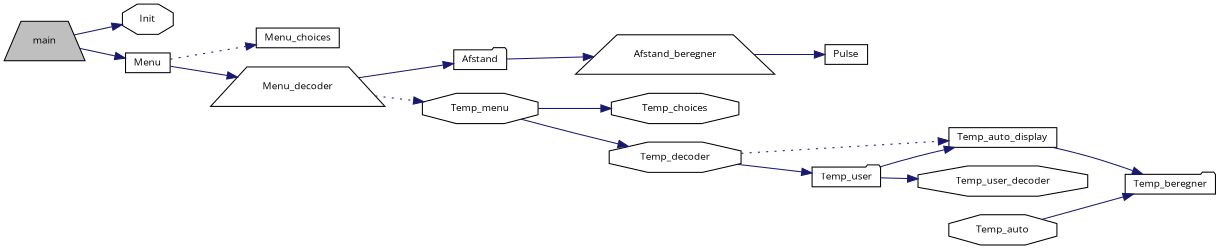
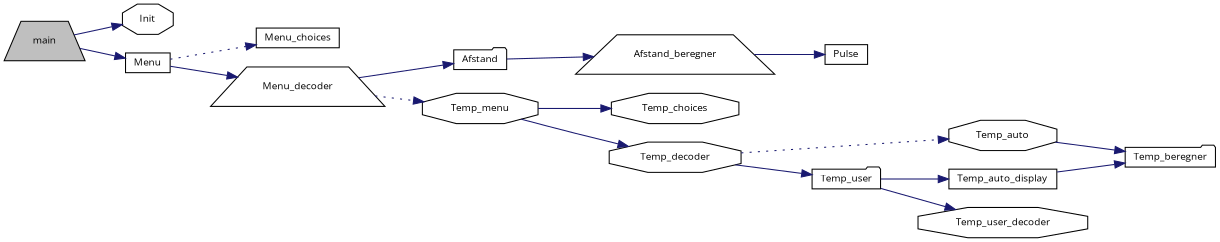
(840, 147) -> (840, 146)
